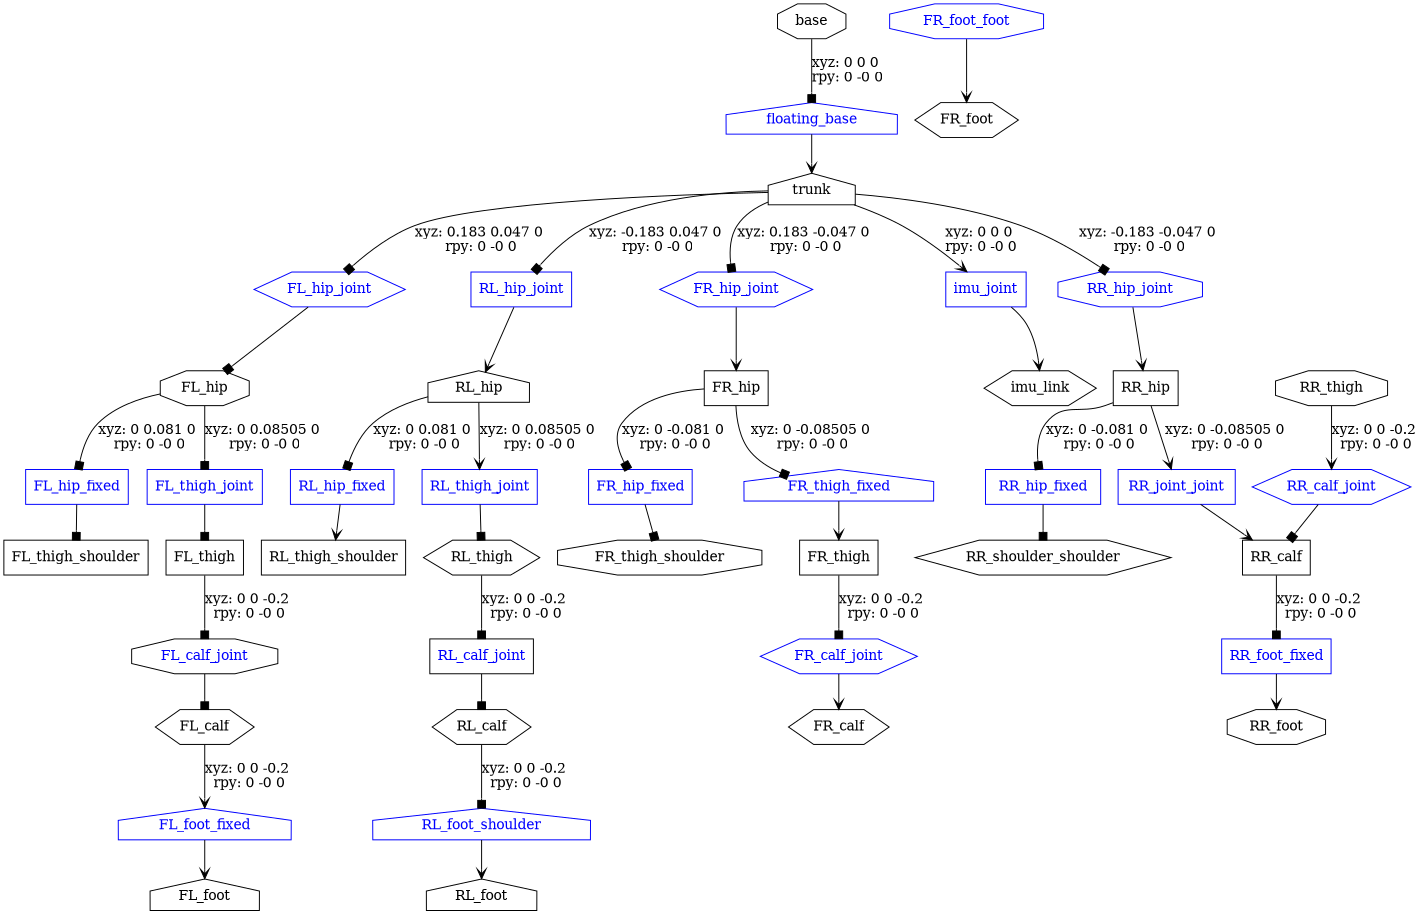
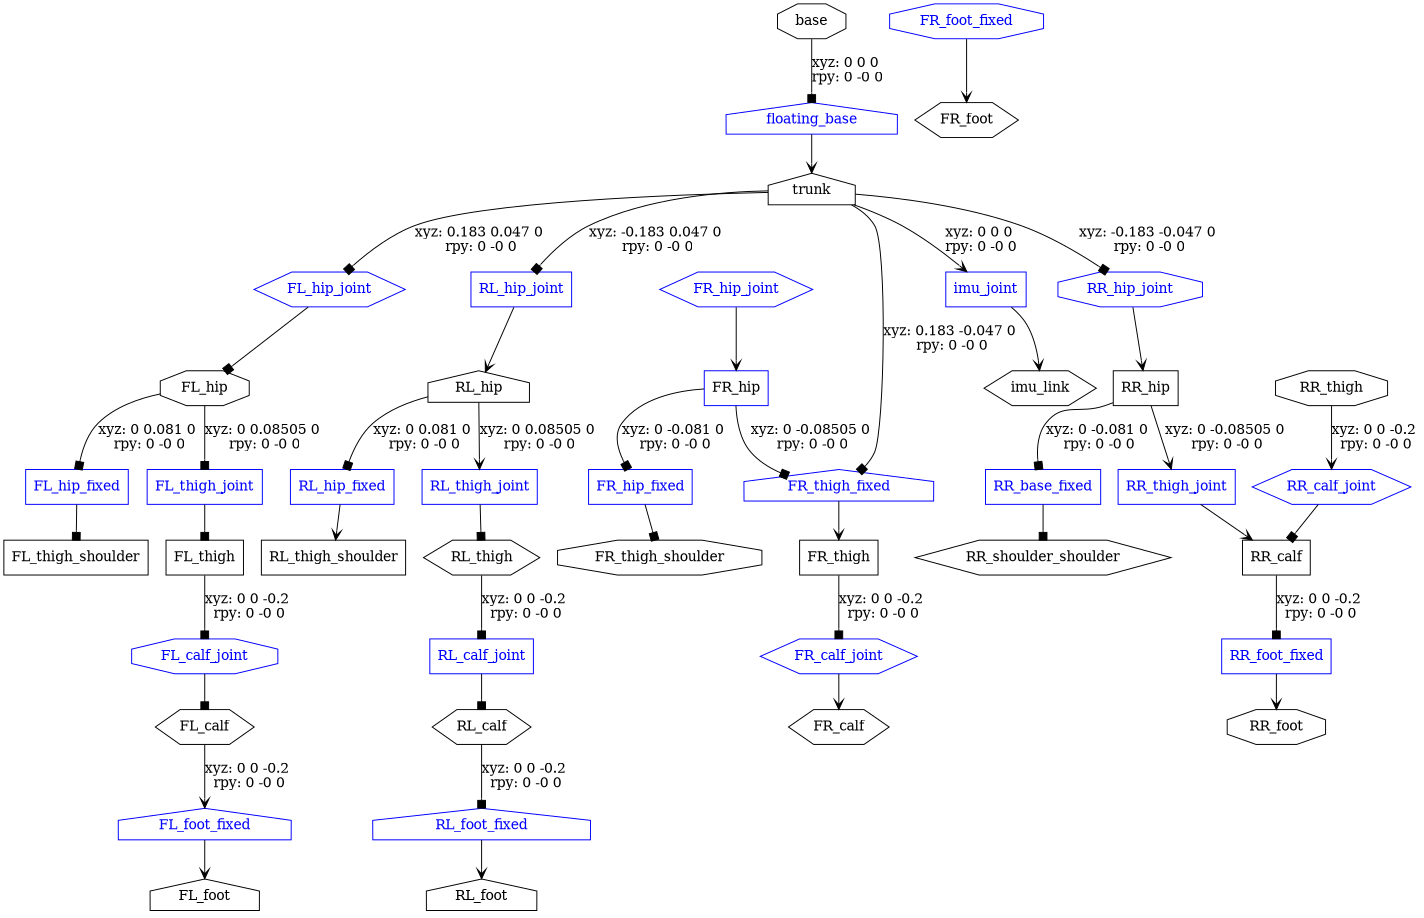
(967, 21) -> (967, 21)
(738, 225) -> (883, 331)
(736, 388) -> (736, 388)
(1043, 487) -> (1043, 487)
(1177, 487) -> (1177, 487)
(205, 656) -> (205, 656)
(482, 656) -> (482, 656)
(482, 826) -> (482, 826)
